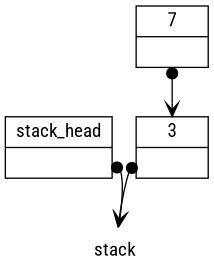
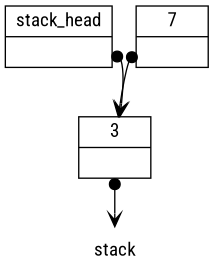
(122, 192) -> (123, 82)
